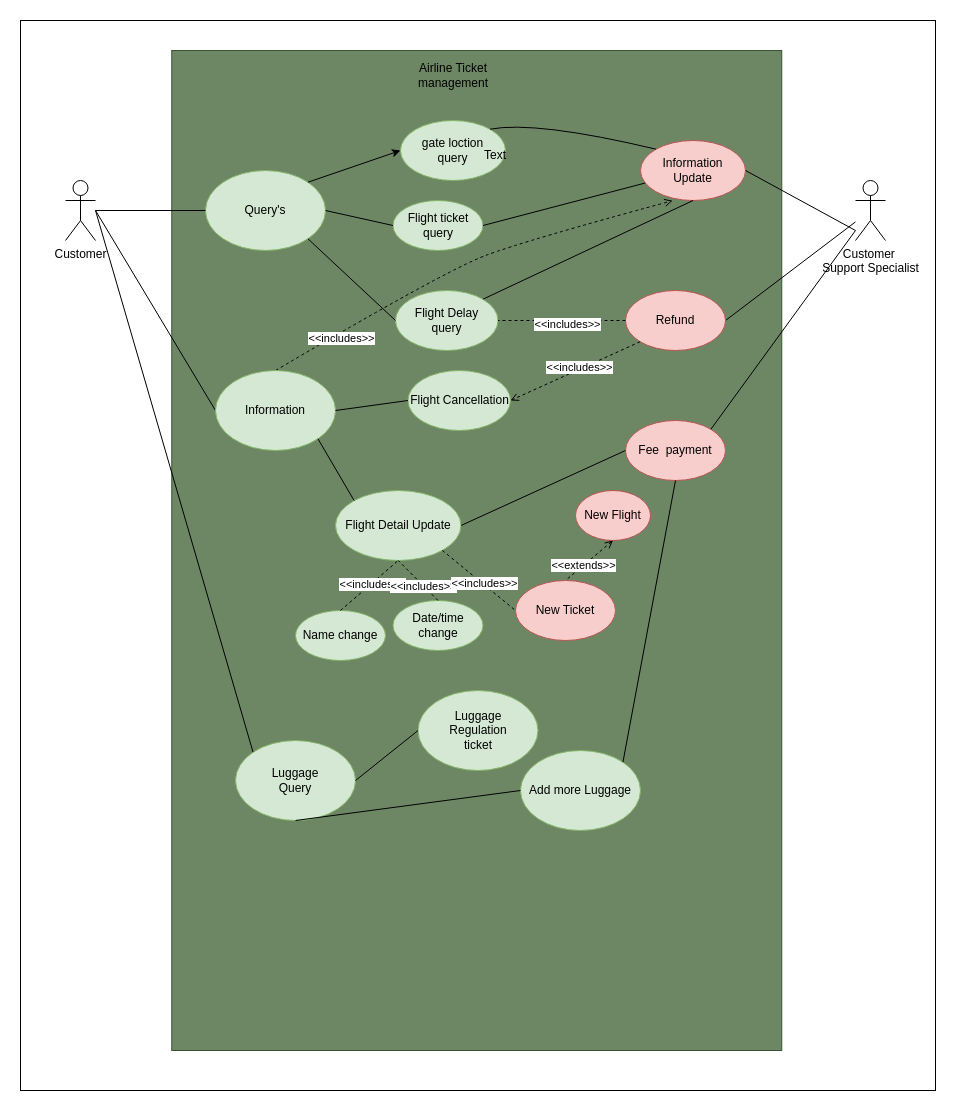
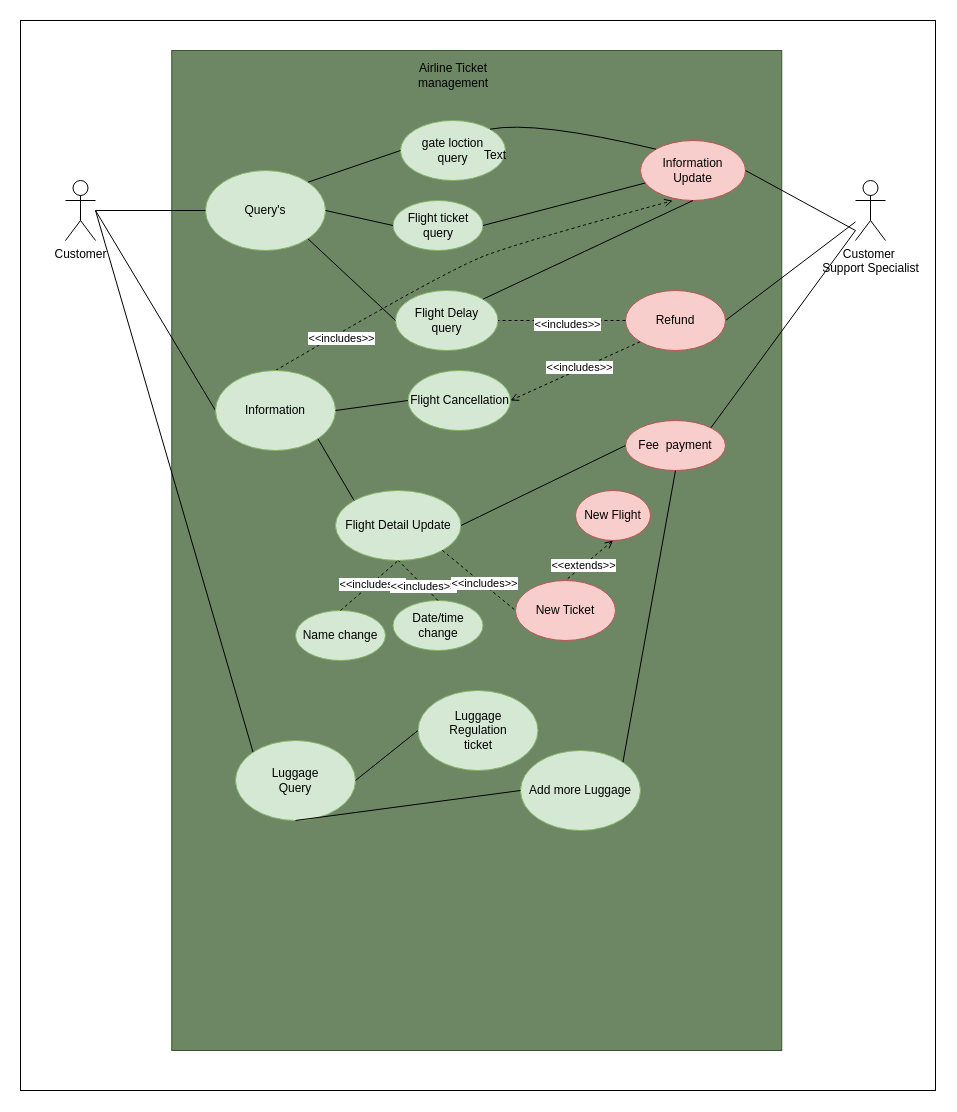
(393, 153) -> (396, 152)
(676, 451) -> (676, 446)
